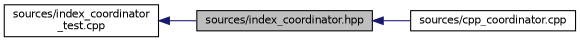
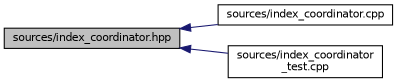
(183, 21) -> (209, 51)
(493, 21) -> (305, 15)
